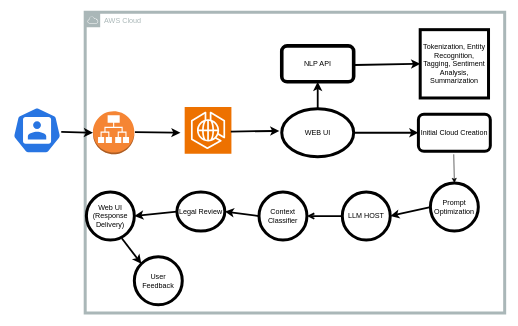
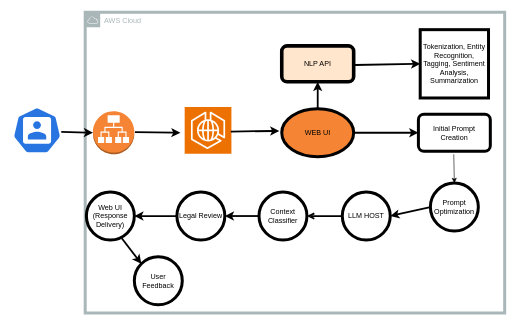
(318, 64) -> (318, 64)
(318, 133) -> (318, 133)
(455, 133) -> (455, 133)
(201, 212) -> (201, 216)
